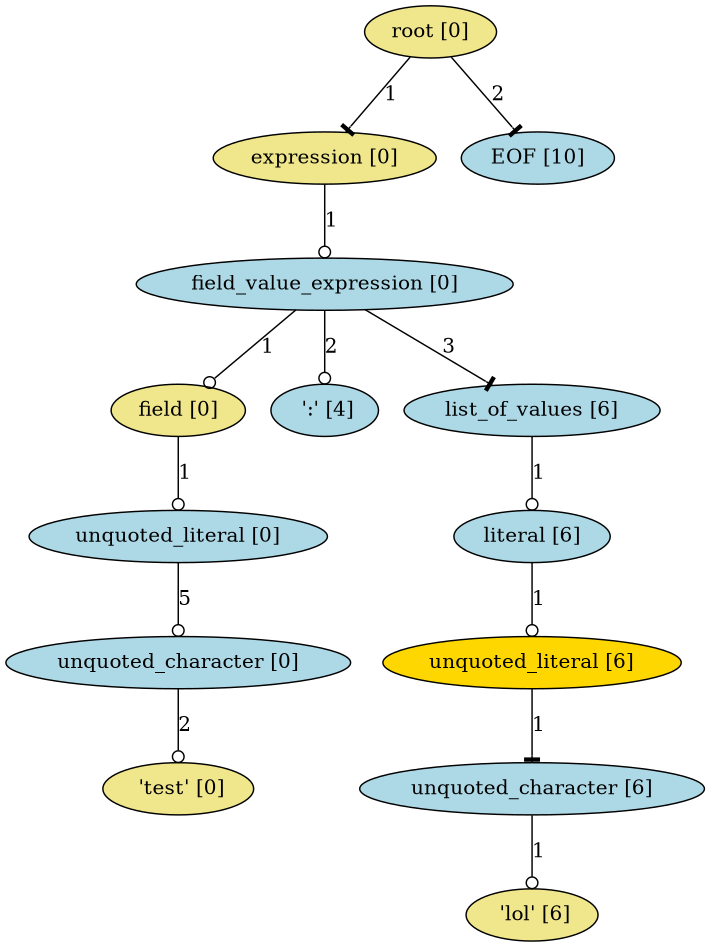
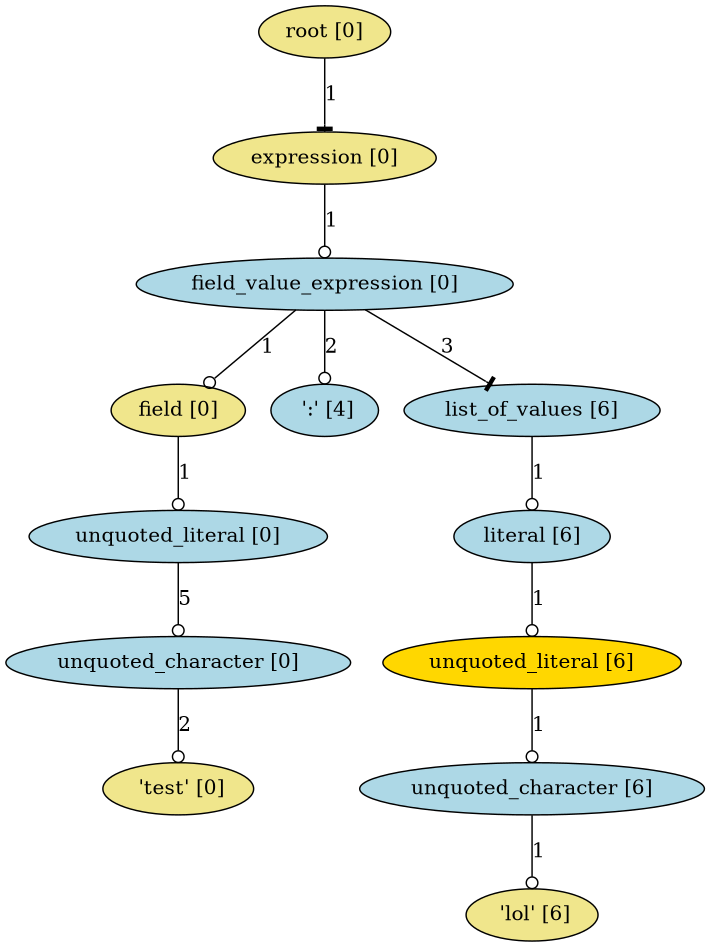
(538, 158) -> none
(532, 722) -> (532, 720)
